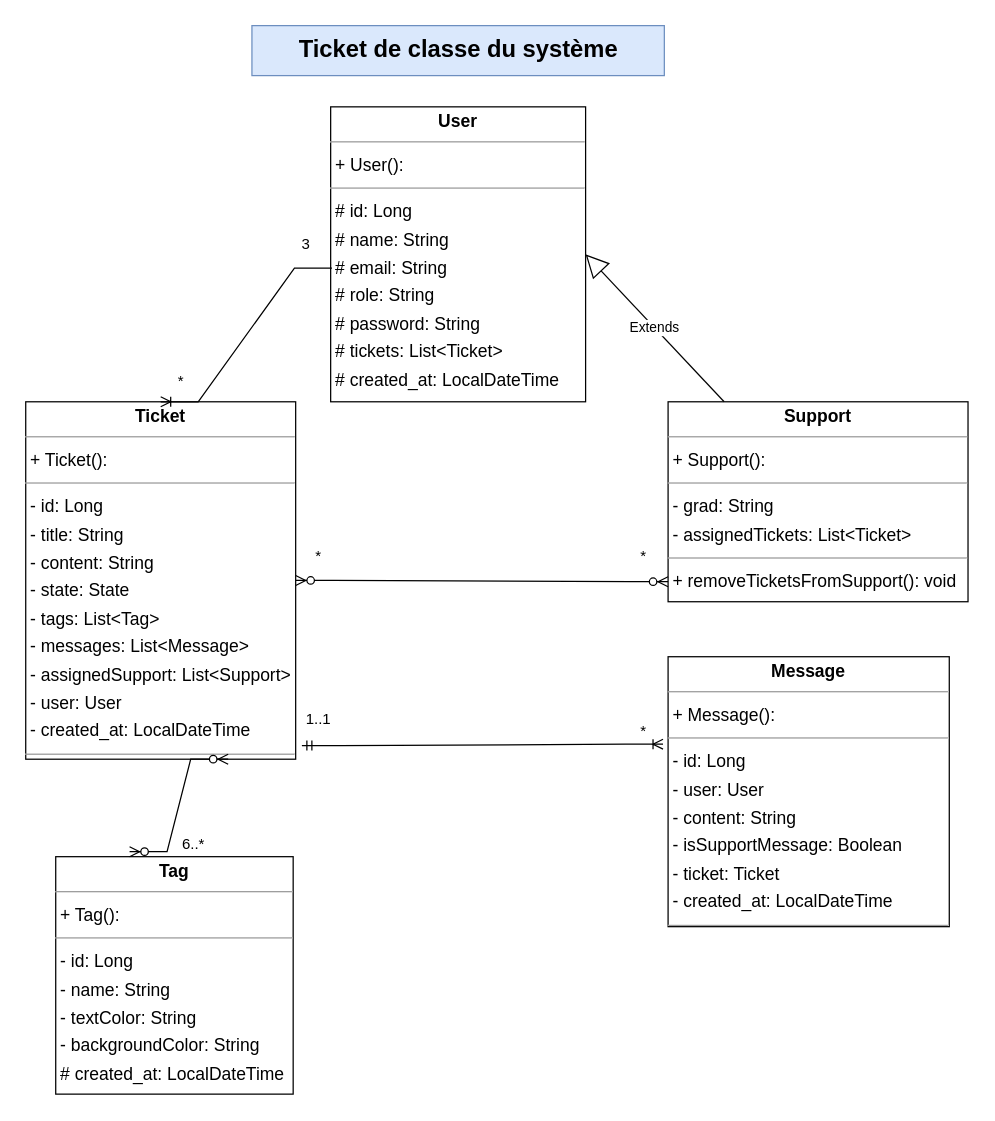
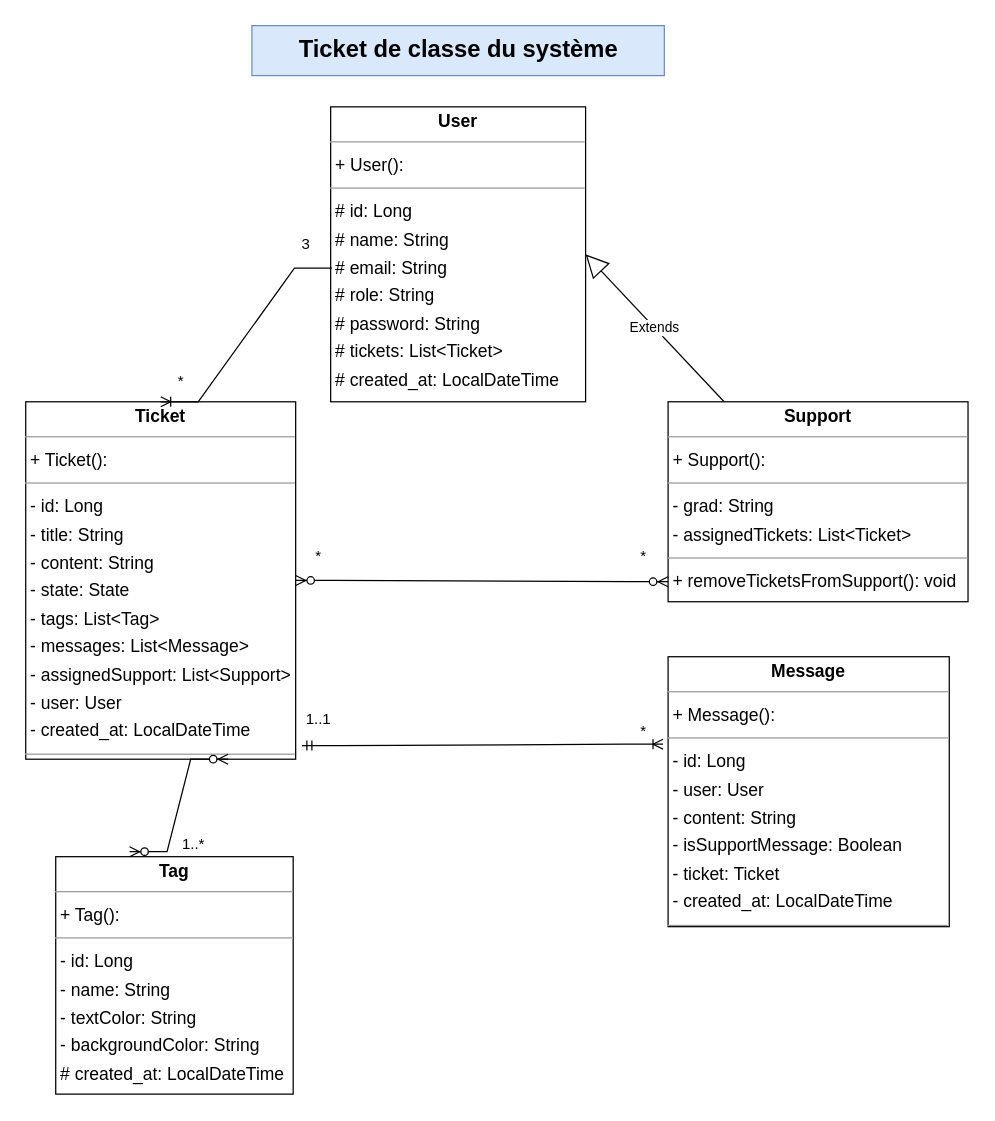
(194, 844) -> (194, 844)
